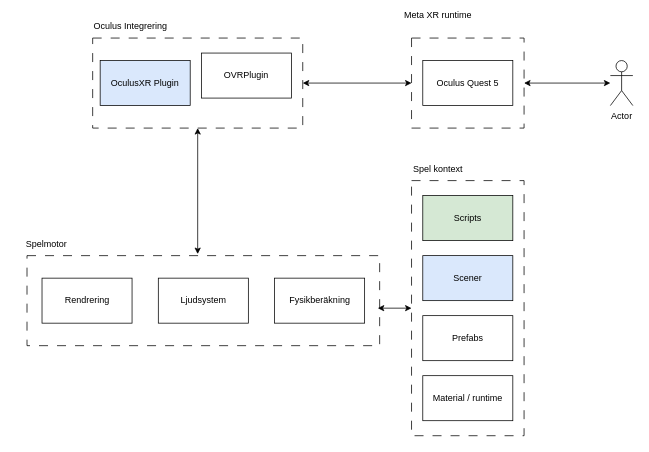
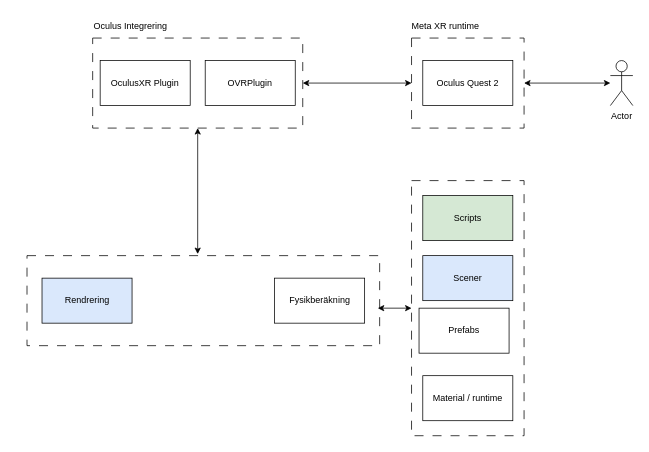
(438, 15) -> (445, 27)
(246, 75) -> (250, 83)
(145, 83) -> (145, 83)
(468, 83) -> (468, 83)
(438, 169) -> none
(46, 244) -> none
(87, 300) -> (87, 300)
(203, 300) -> none
(468, 338) -> (464, 330)
